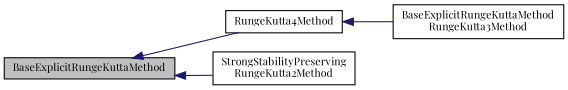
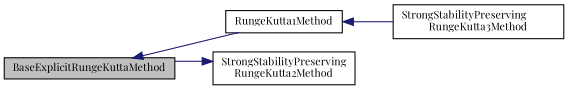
(284, 22) -> (284, 22)
(478, 22) -> (478, 22)
(199, 75) -> (188, 61)
